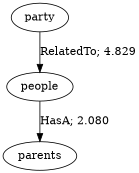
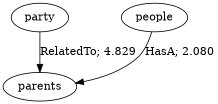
(40, 48) -> (40, 48)
